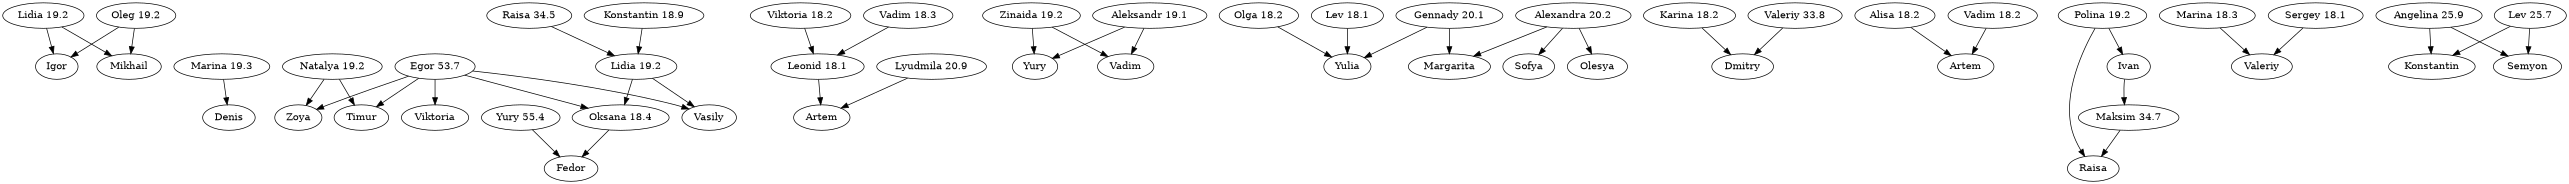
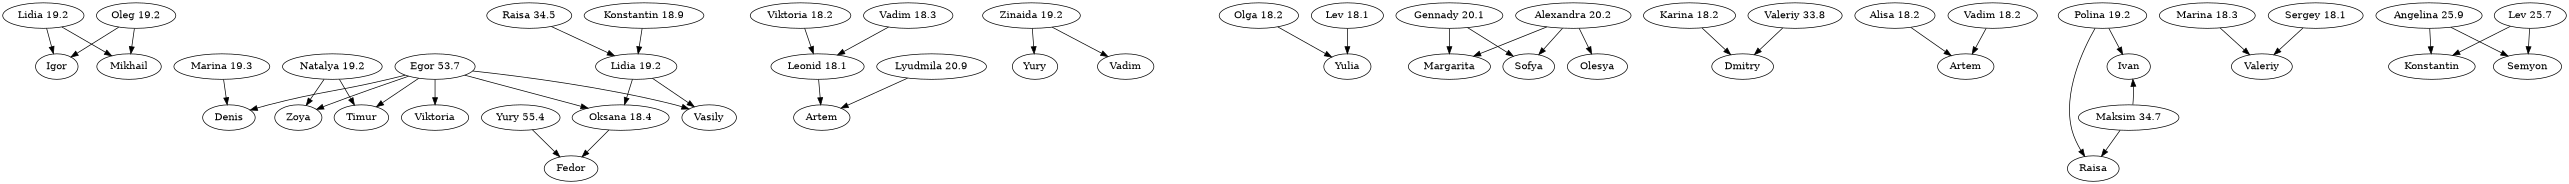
(1150, 16) -> none
(1399, 41) -> (1487, 40)
(2124, 88) -> (2133, 96)
none -> (331, 91)
